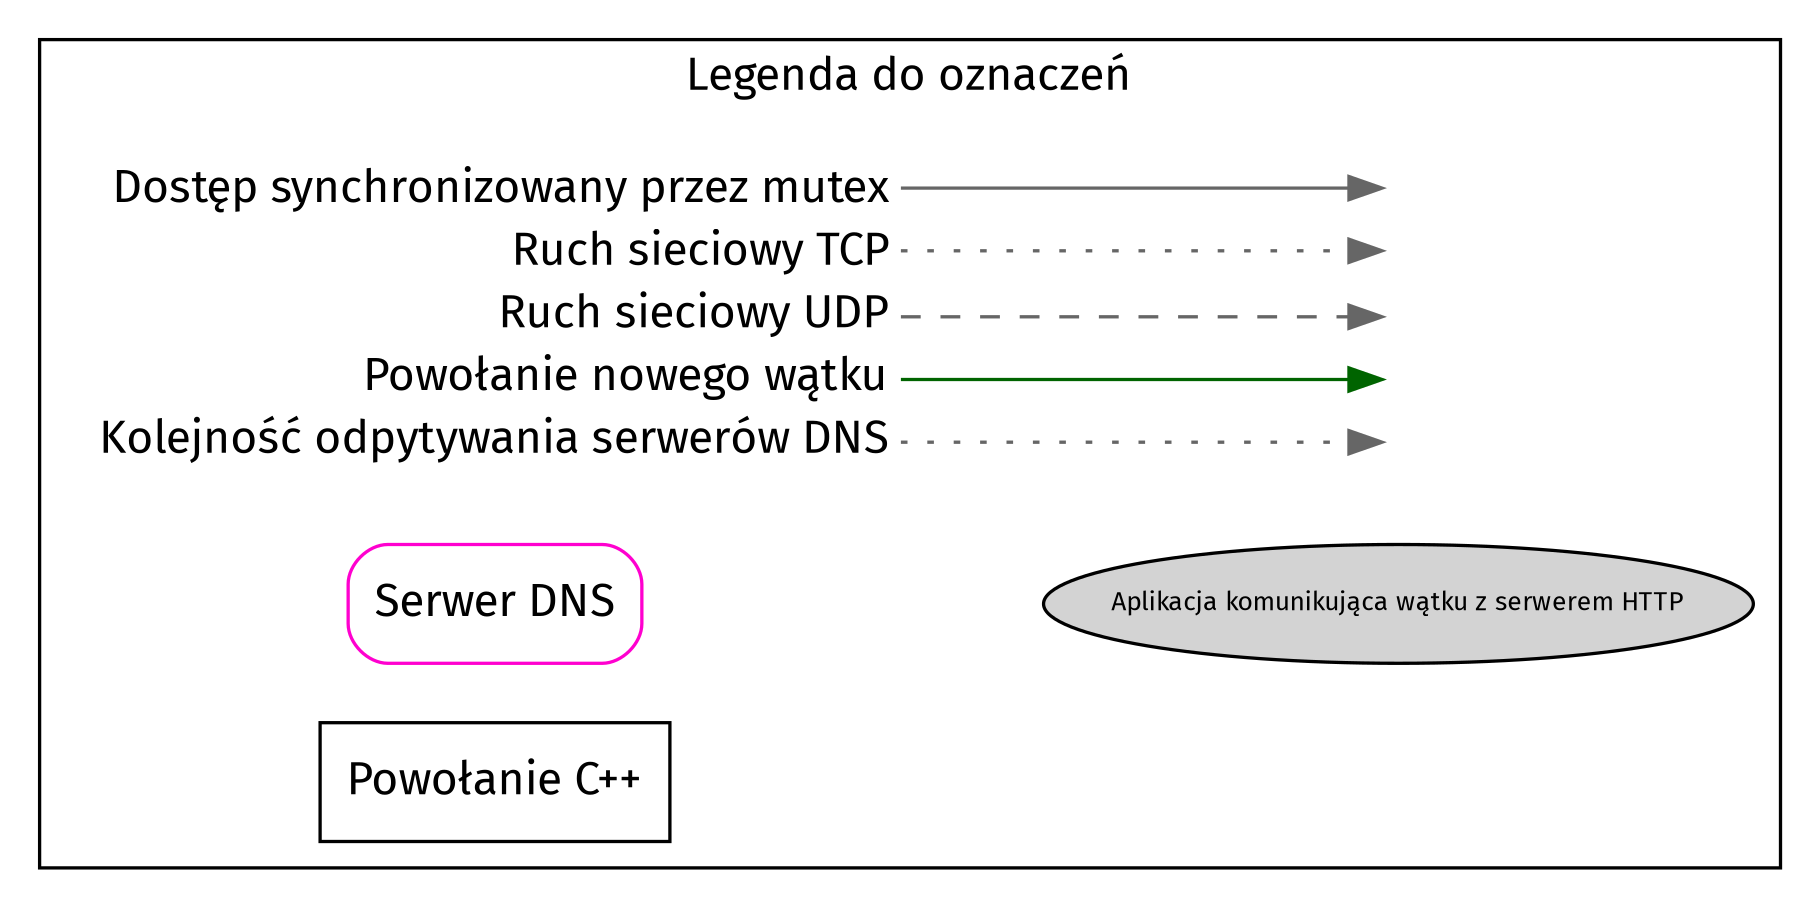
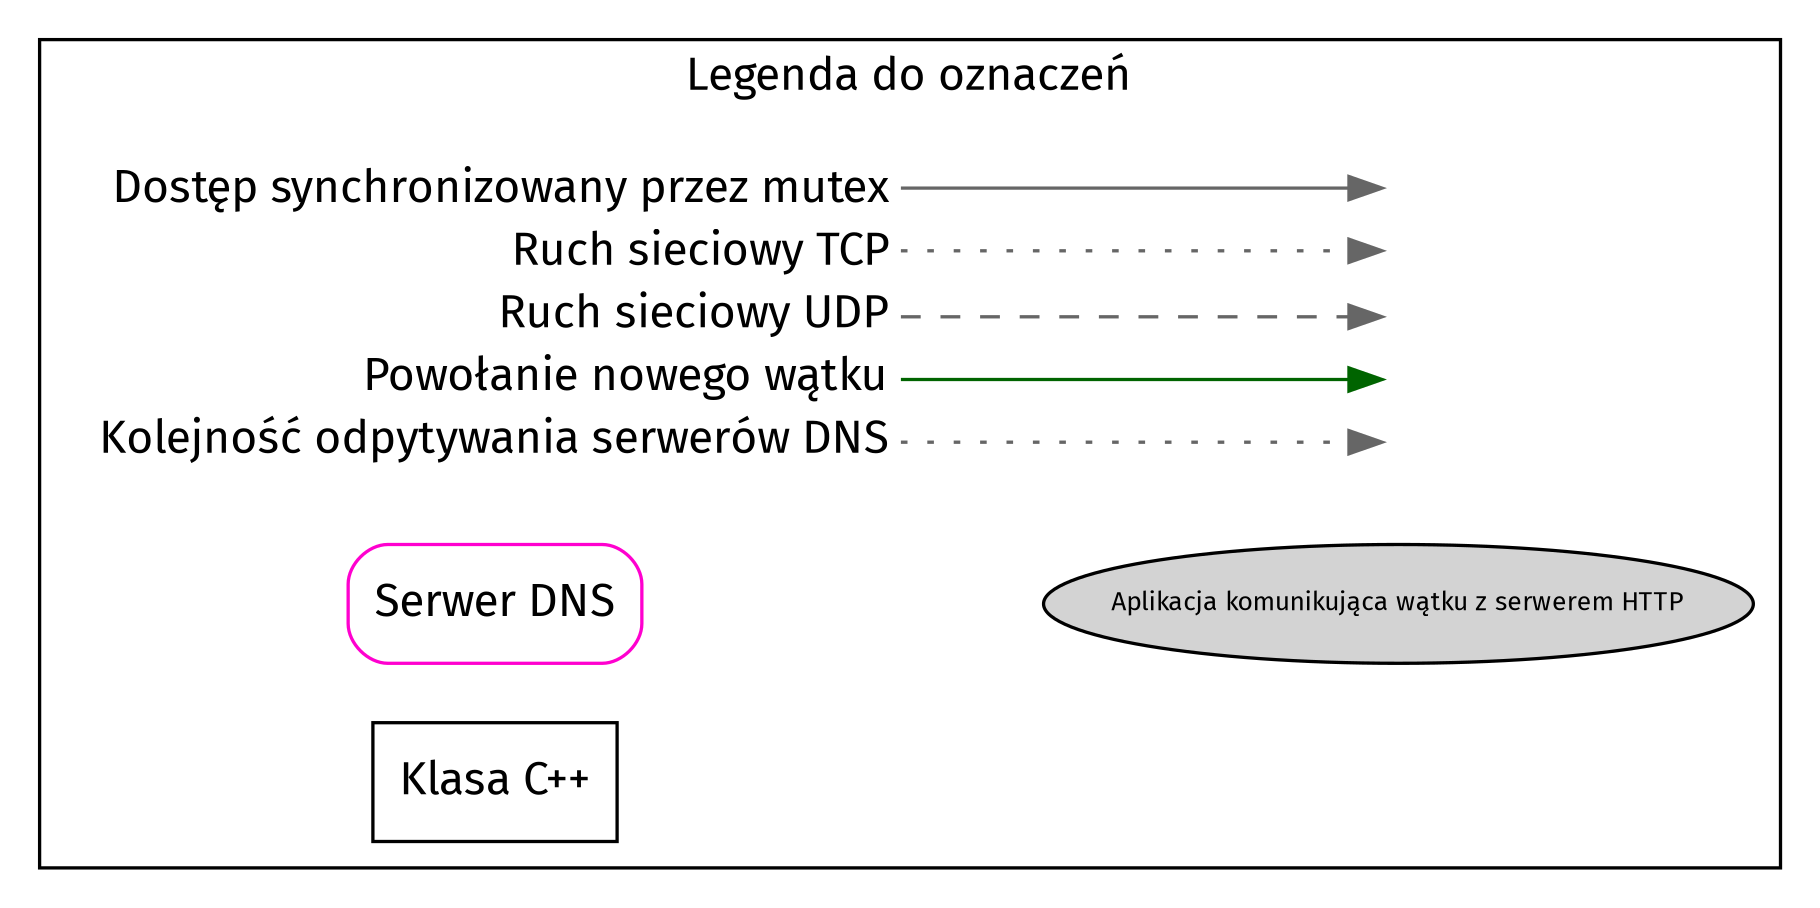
(495, 782) -> (495, 782)
